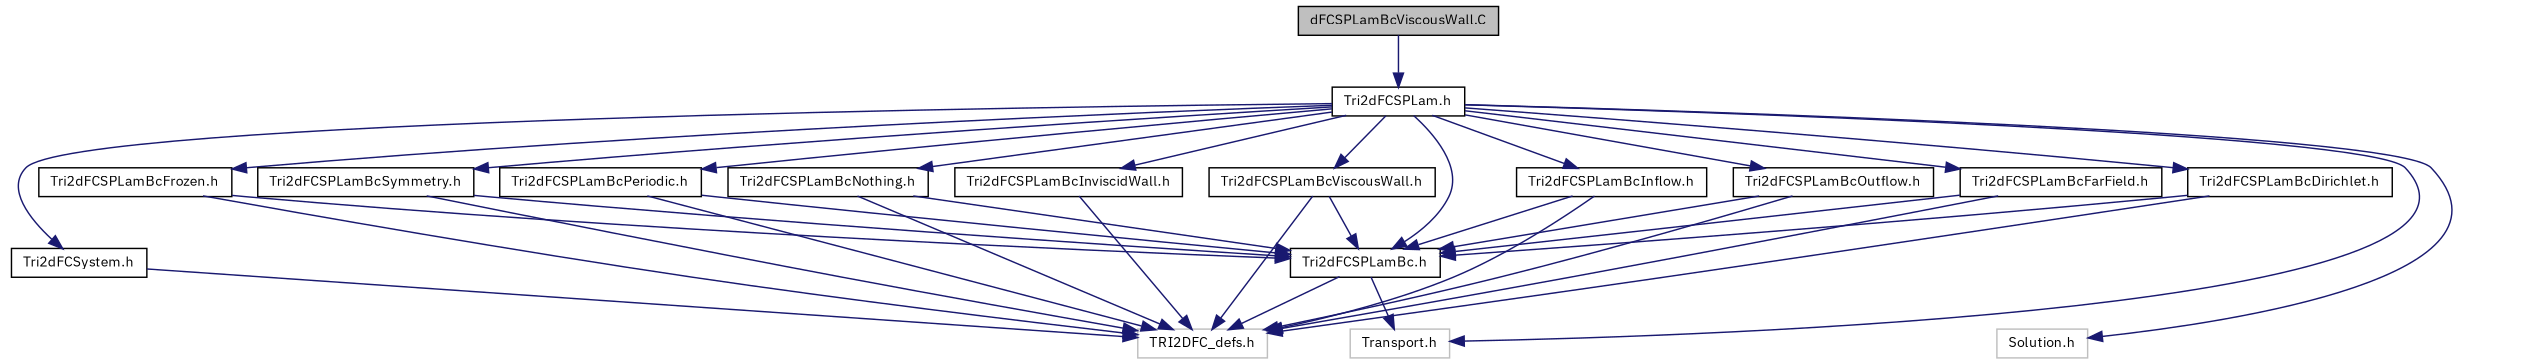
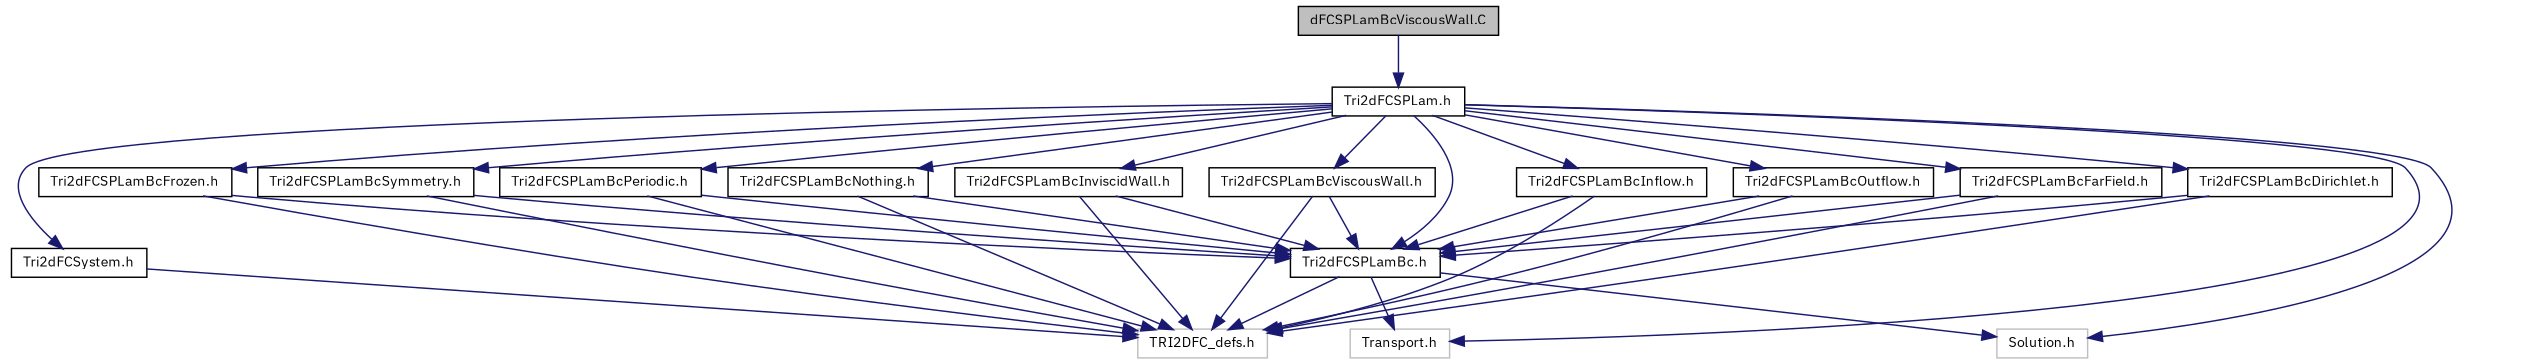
none -> (1210, 221)
none -> (1711, 304)
